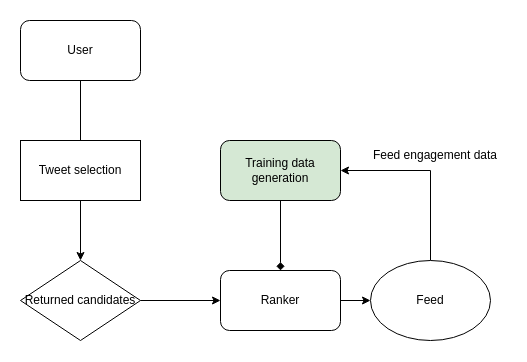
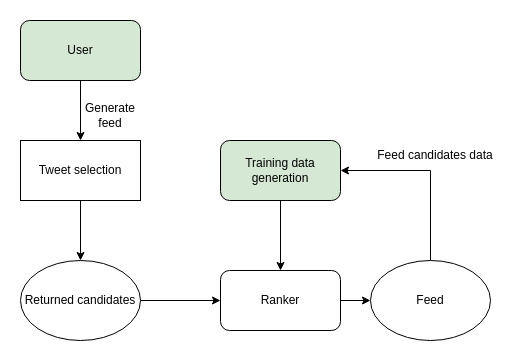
(81, 51) -> (81, 51)
none -> (111, 116)
(81, 135) -> (81, 132)
(436, 156) -> (436, 156)
(281, 262) -> (281, 262)
(81, 301) -> (81, 301)
